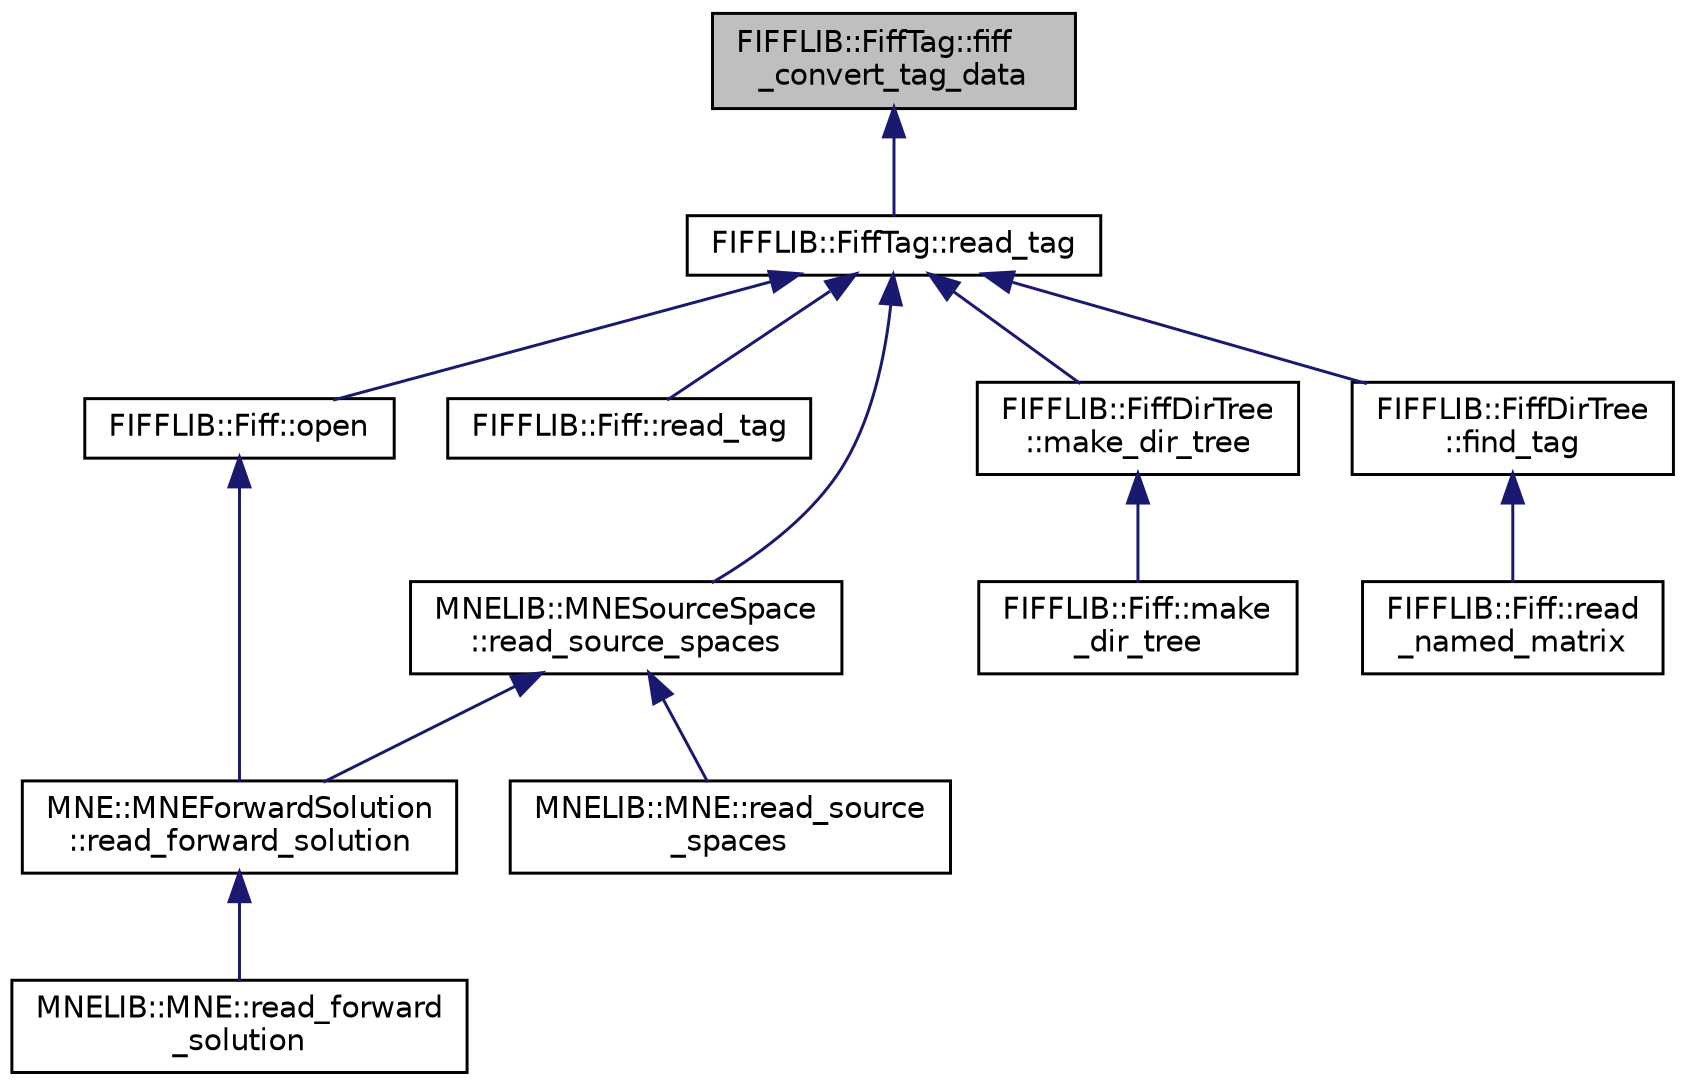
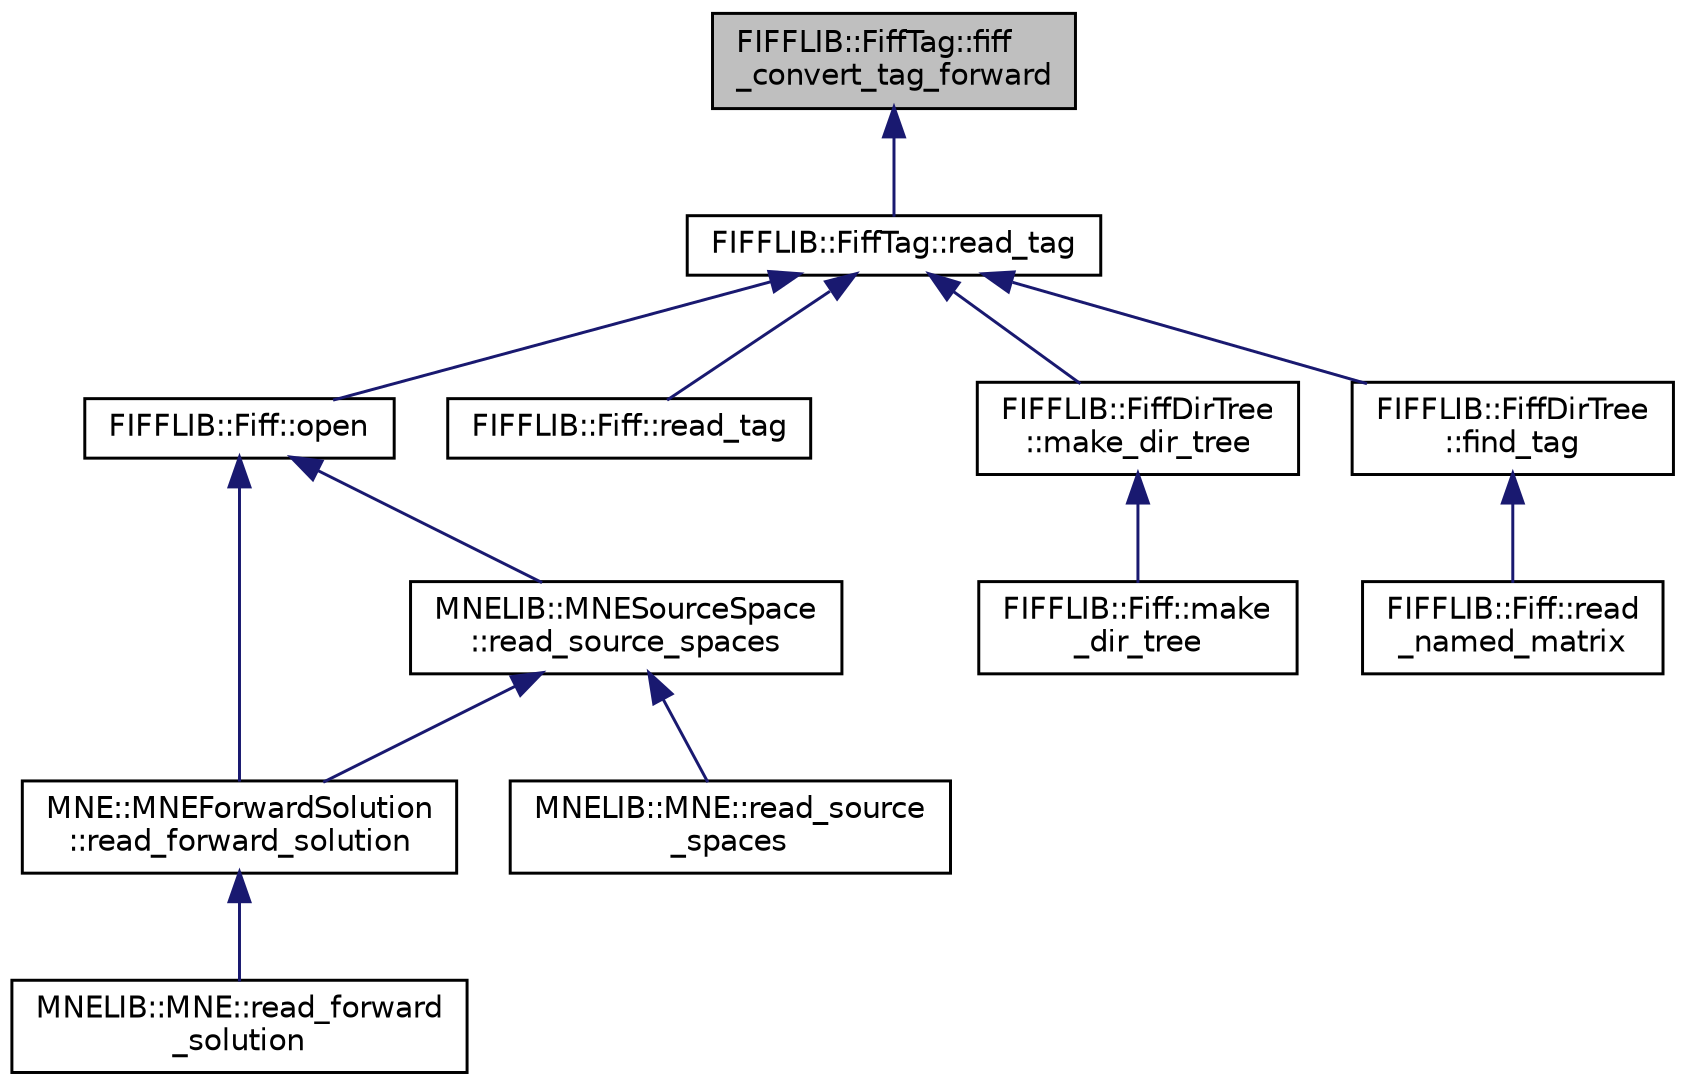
(894, 61) -> (894, 61)
(841, 469) -> (430, 527)
